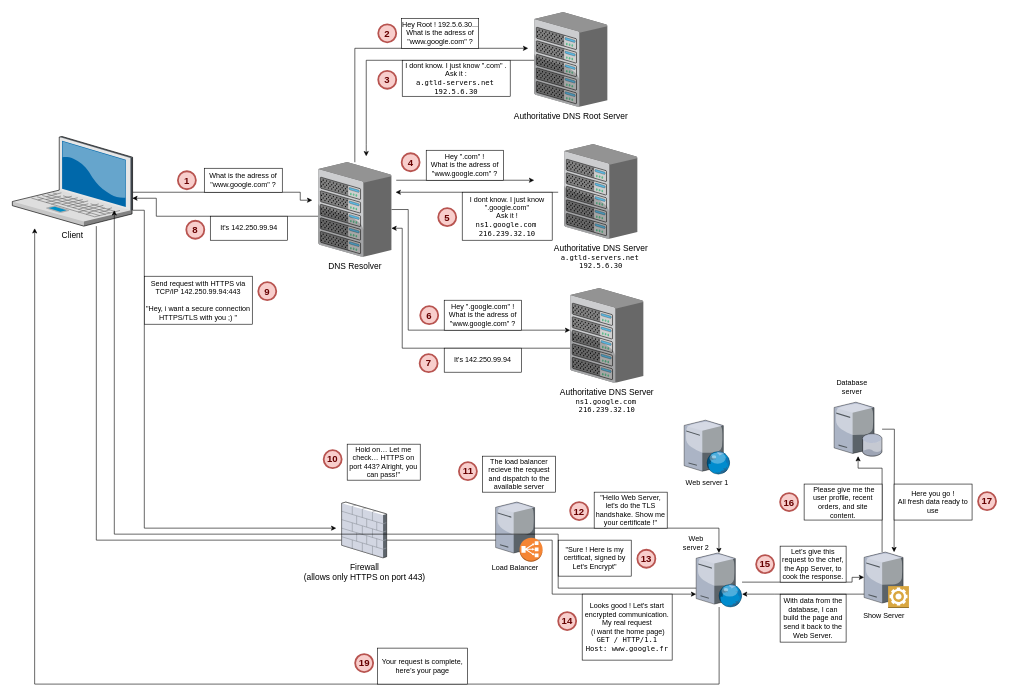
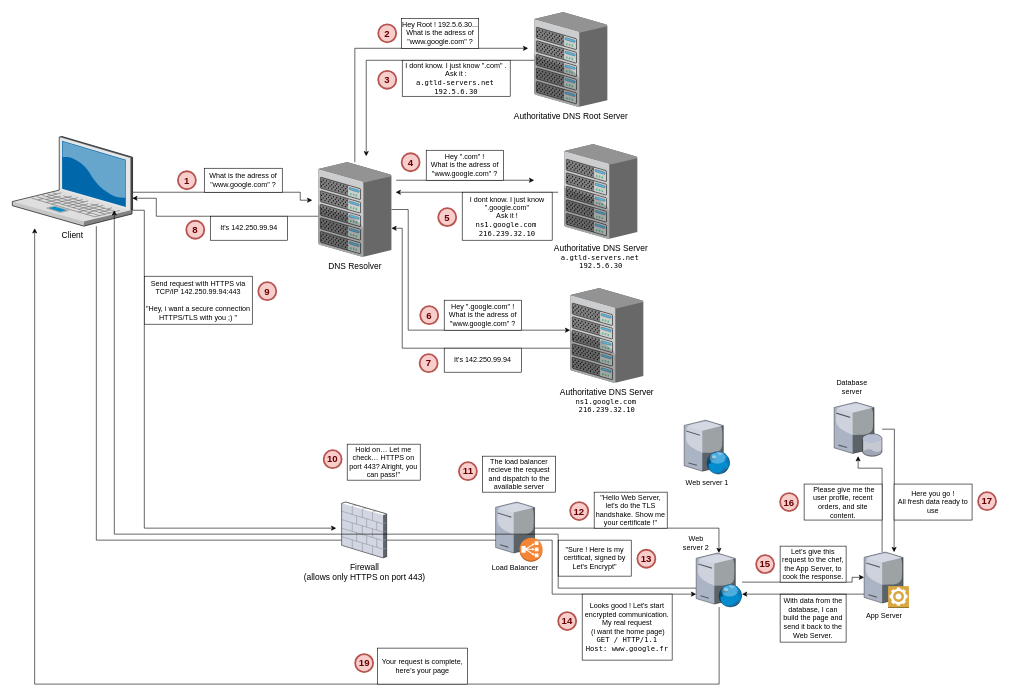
(884, 616) -> (884, 616)
